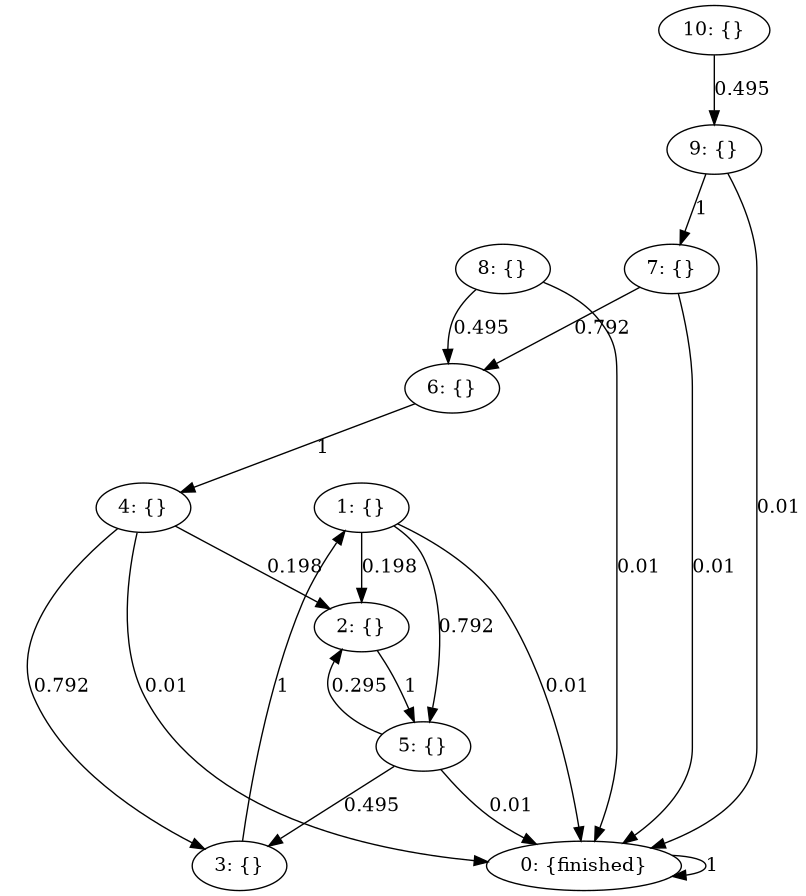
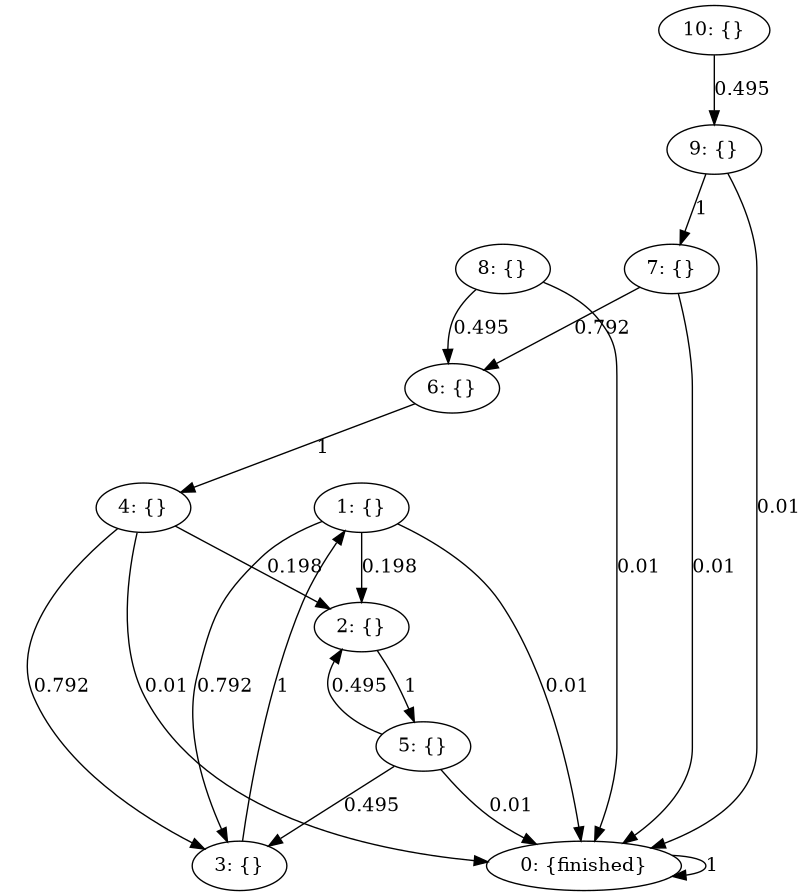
(438, 610) -> (204, 651)
(360, 687) -> (360, 687)
